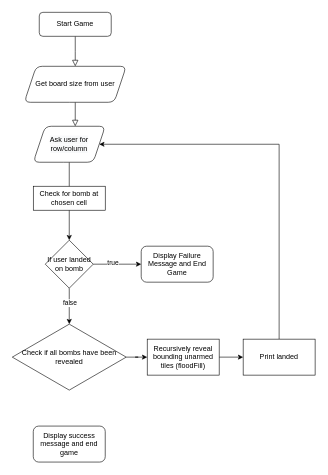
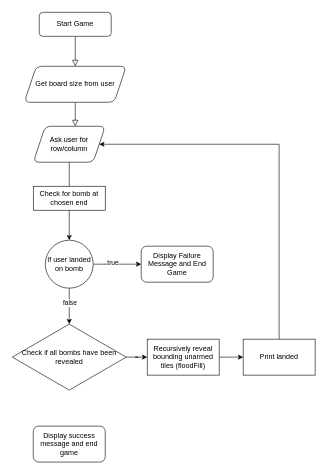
(69, 198) -> (69, 198)
(69, 264) -> (69, 264)
